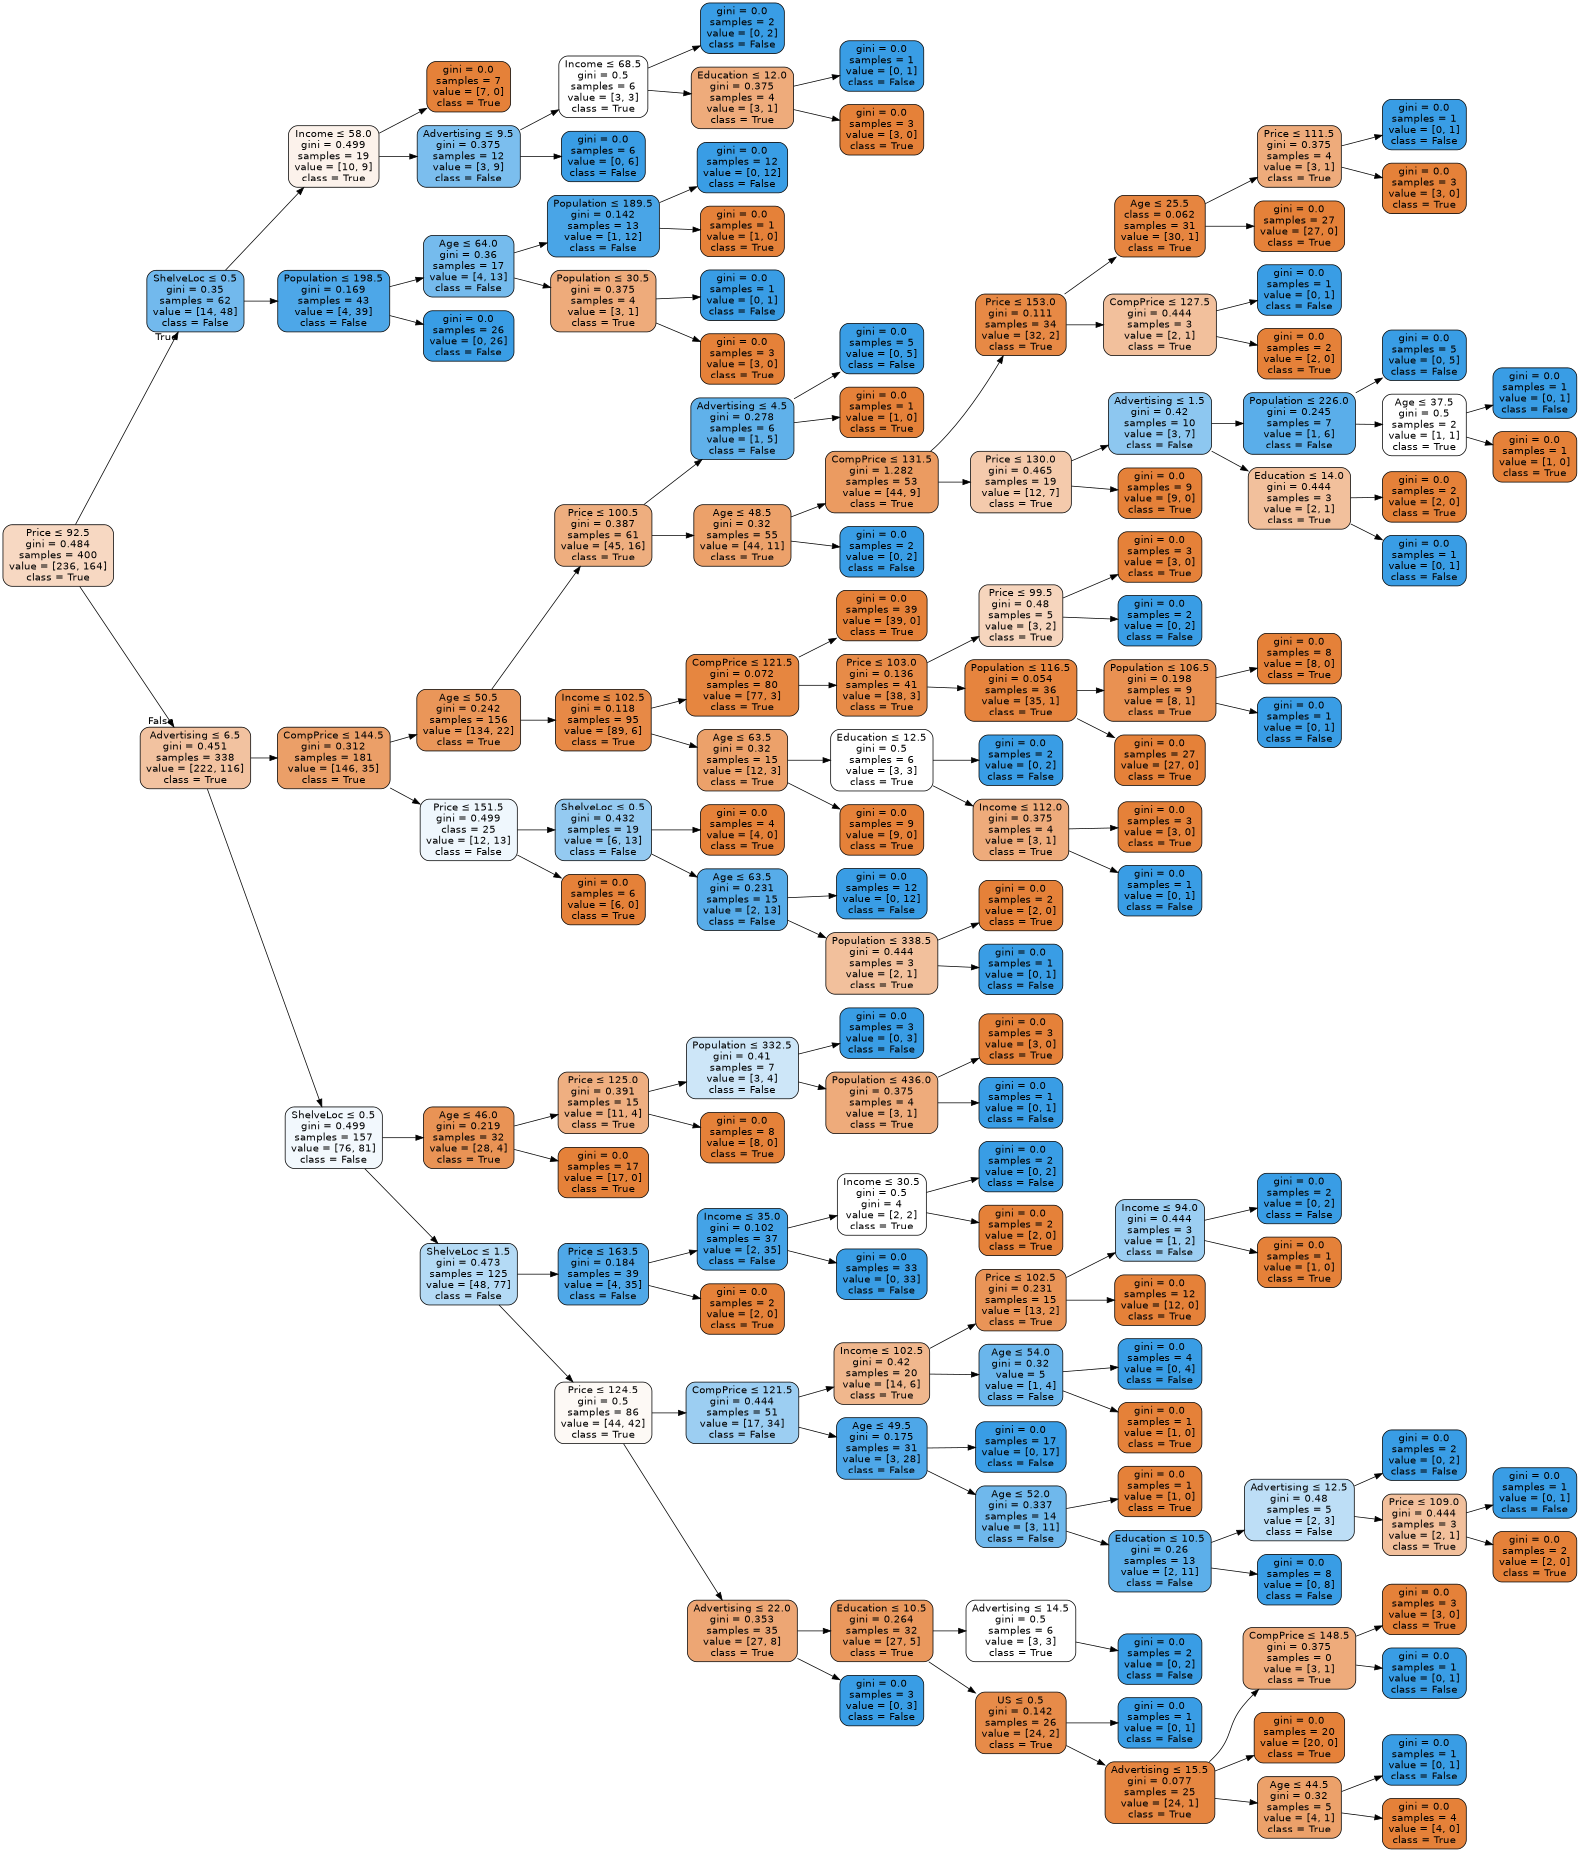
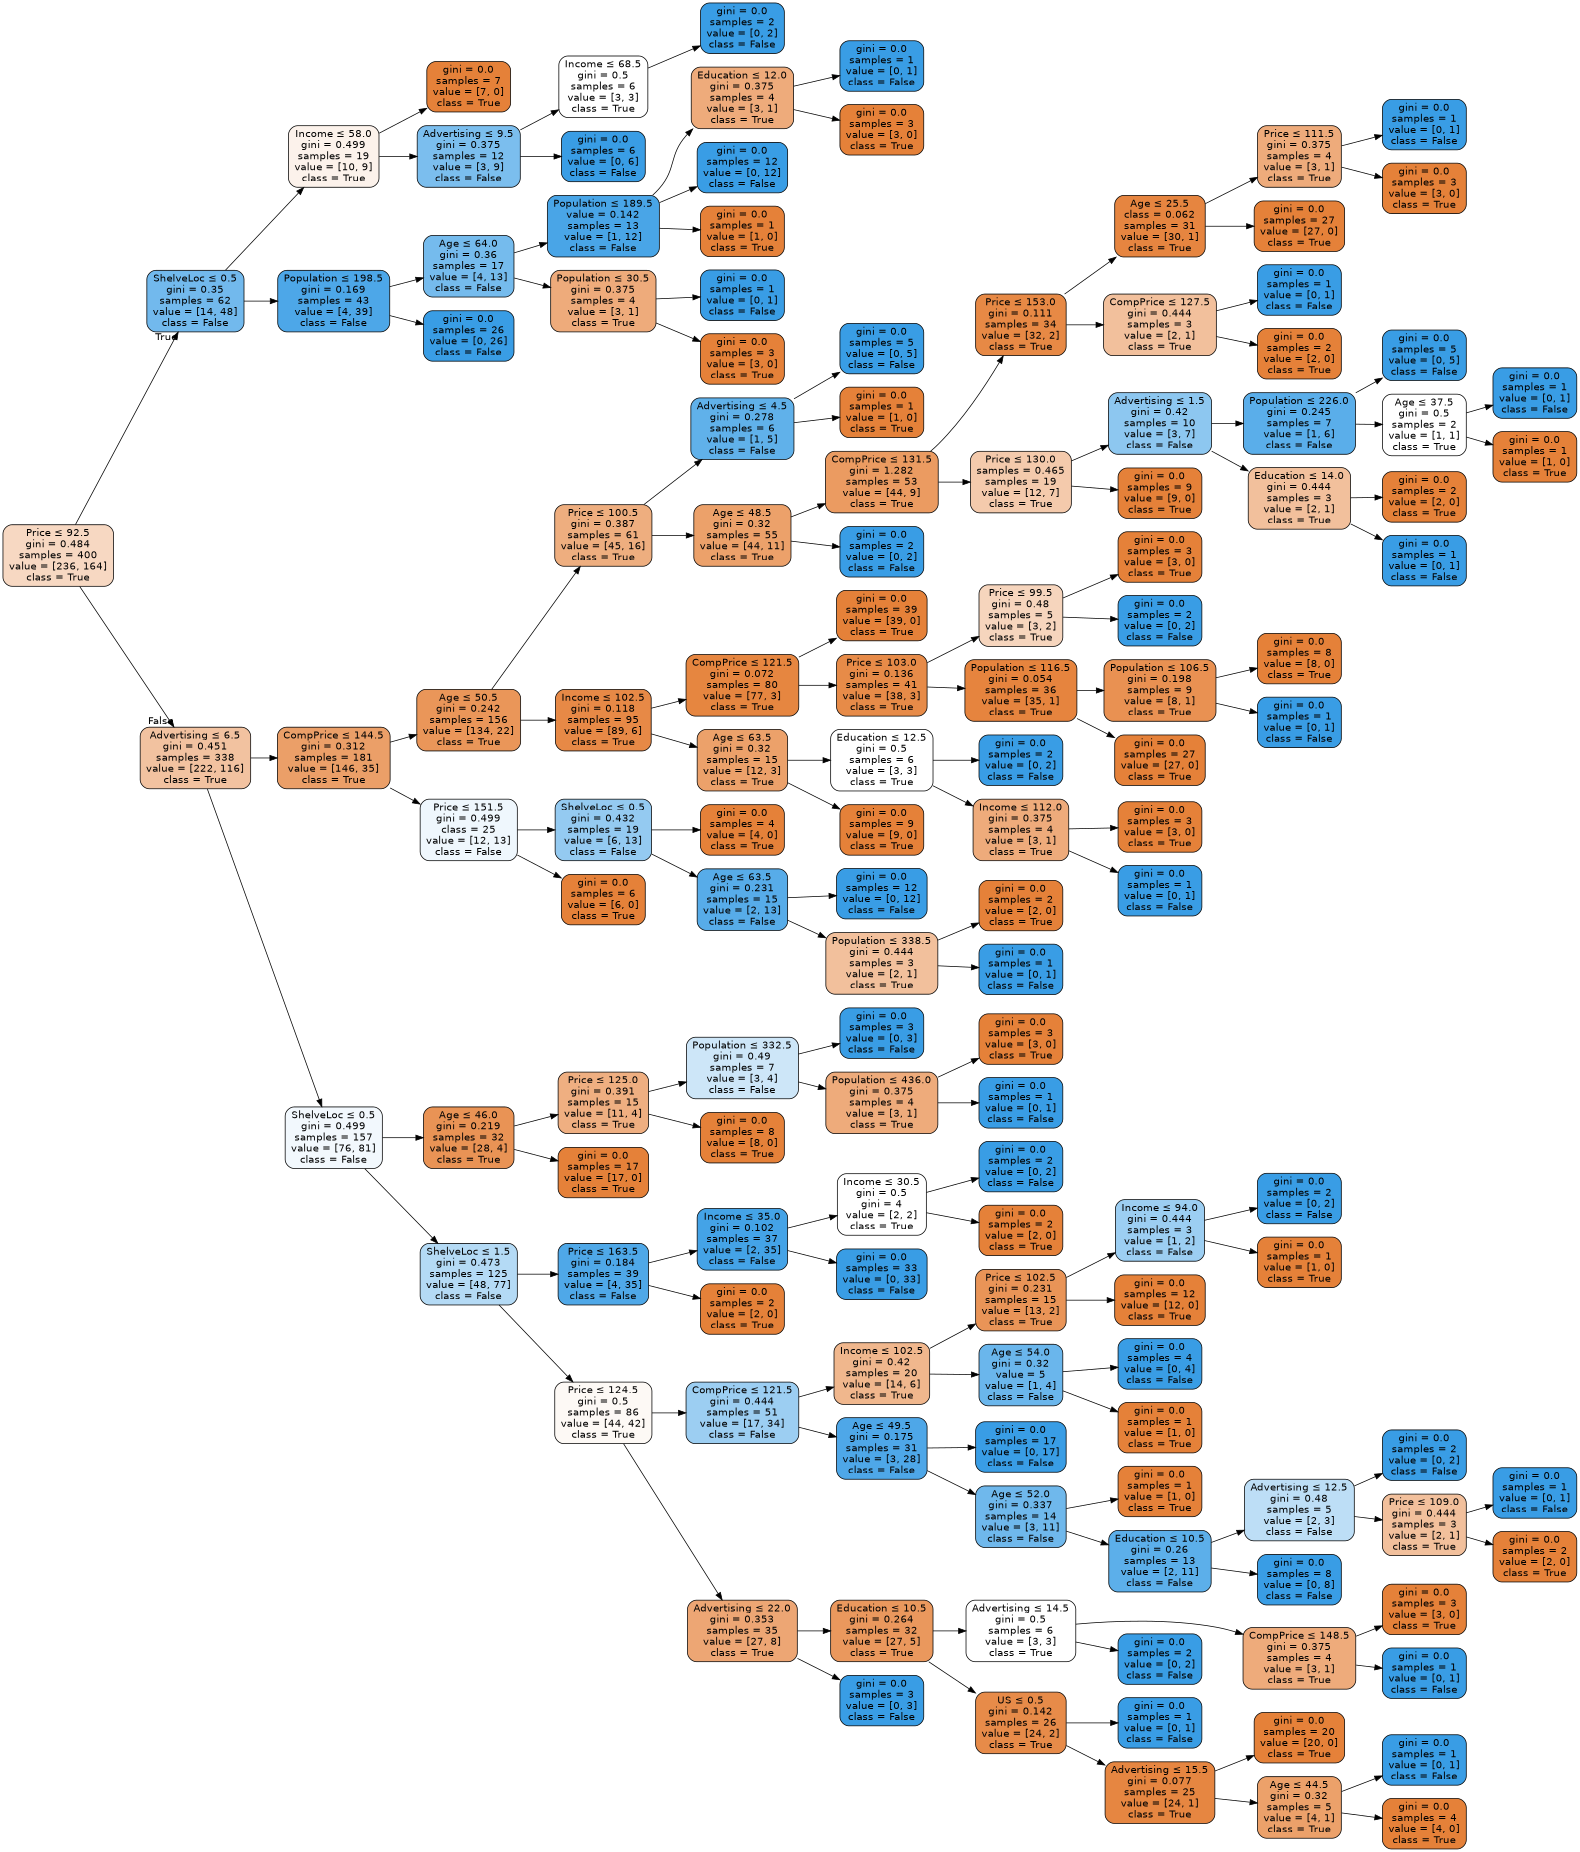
(666, 92) -> (672, 166)
(603, 215) -> (603, 215)
(1021, 471) -> (1021, 471)
(742, 1057) -> (742, 1057)
(1299, 1658) -> (1299, 1658)
(1231, 1728) -> (1156, 1621)
